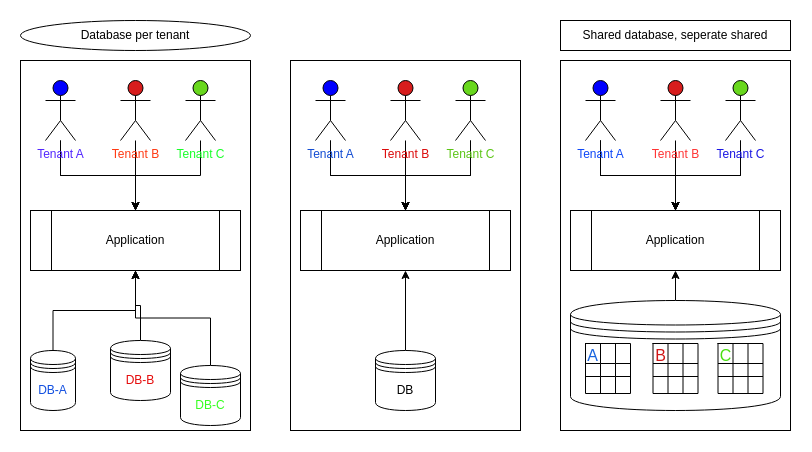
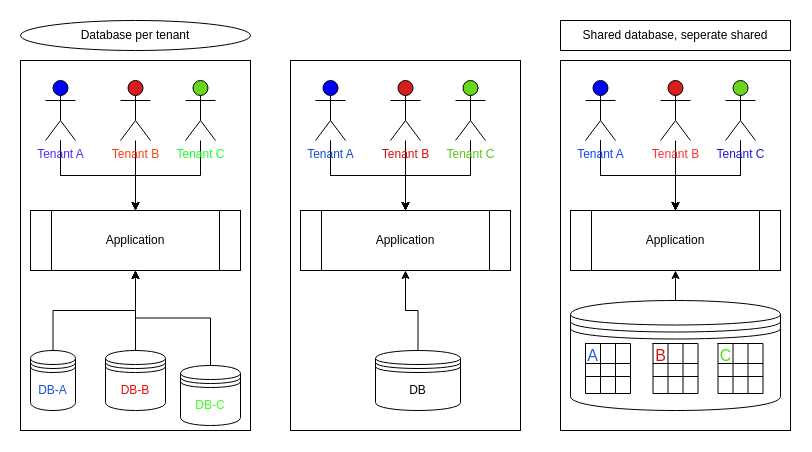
(141, 371) -> (136, 381)
(406, 381) -> (418, 381)
